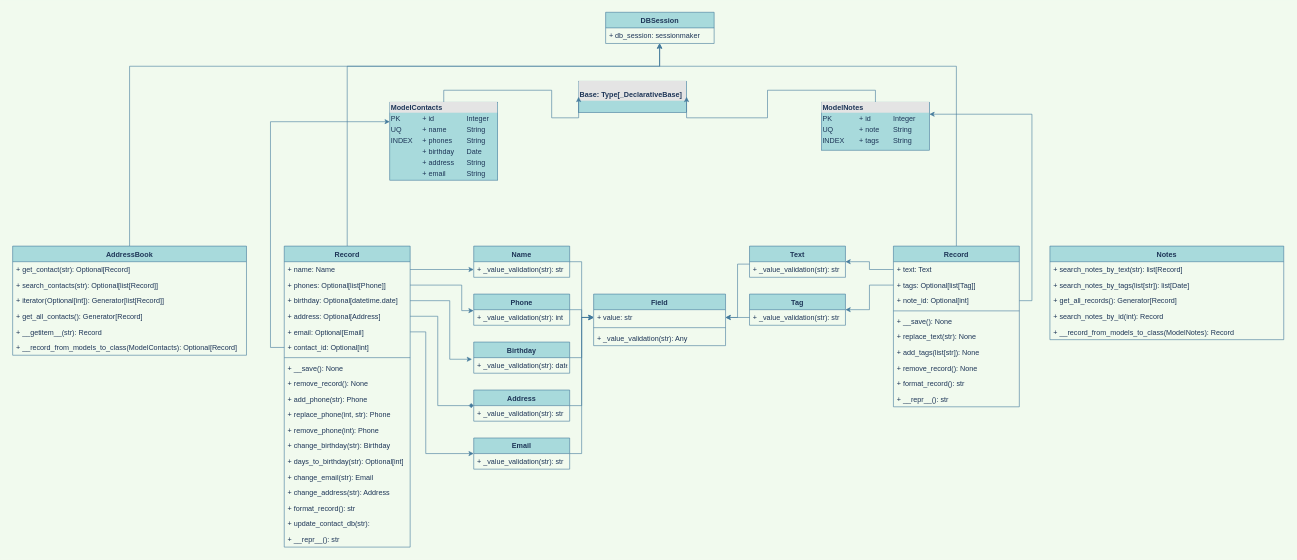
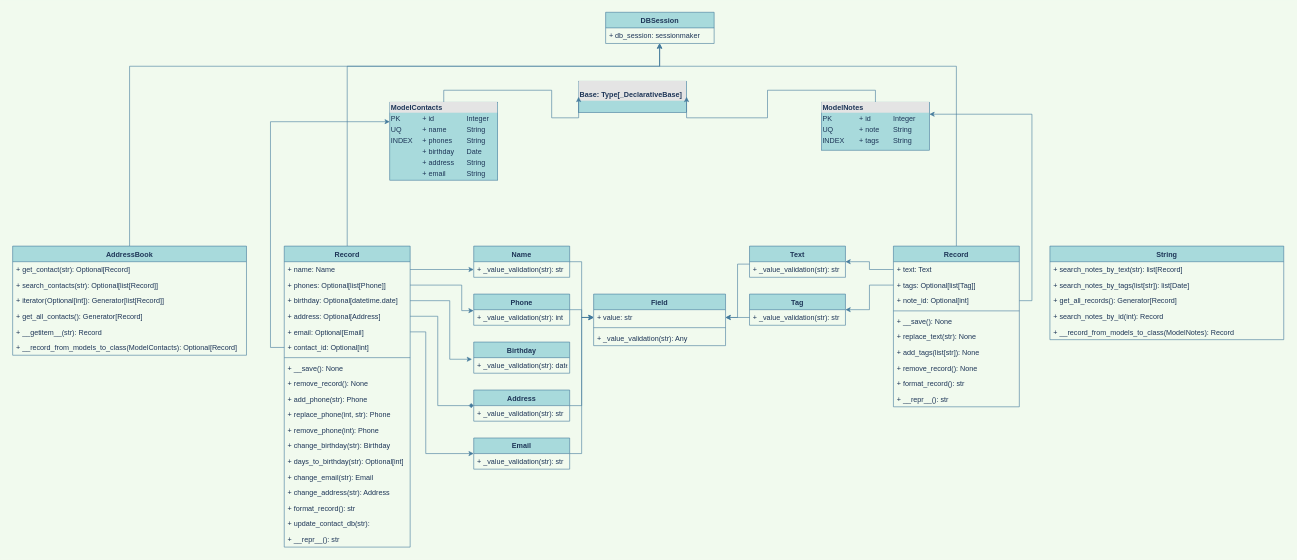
(1167, 254) -> (1167, 254)
(575, 358) -> none
